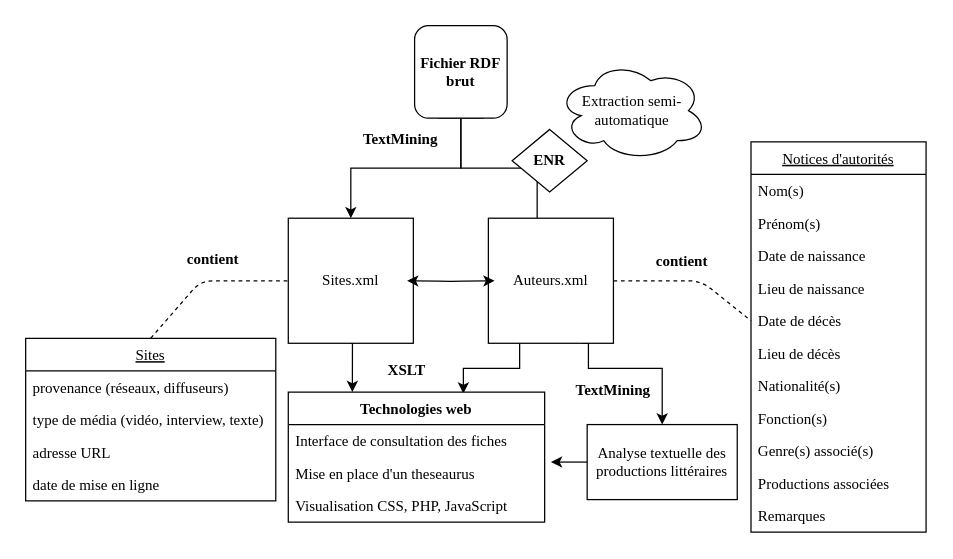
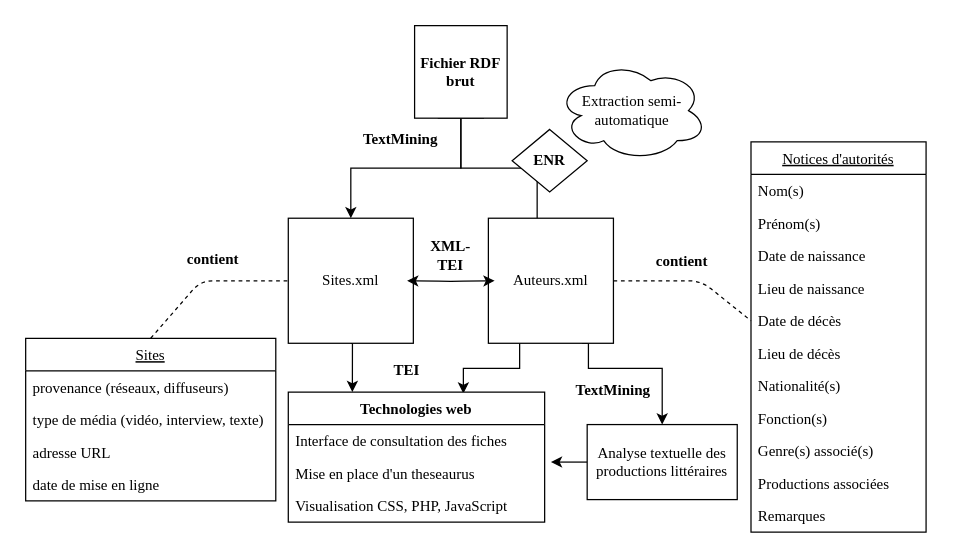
(461, 72) -> (461, 72)
none -> (451, 256)
(407, 371) -> (407, 371)
